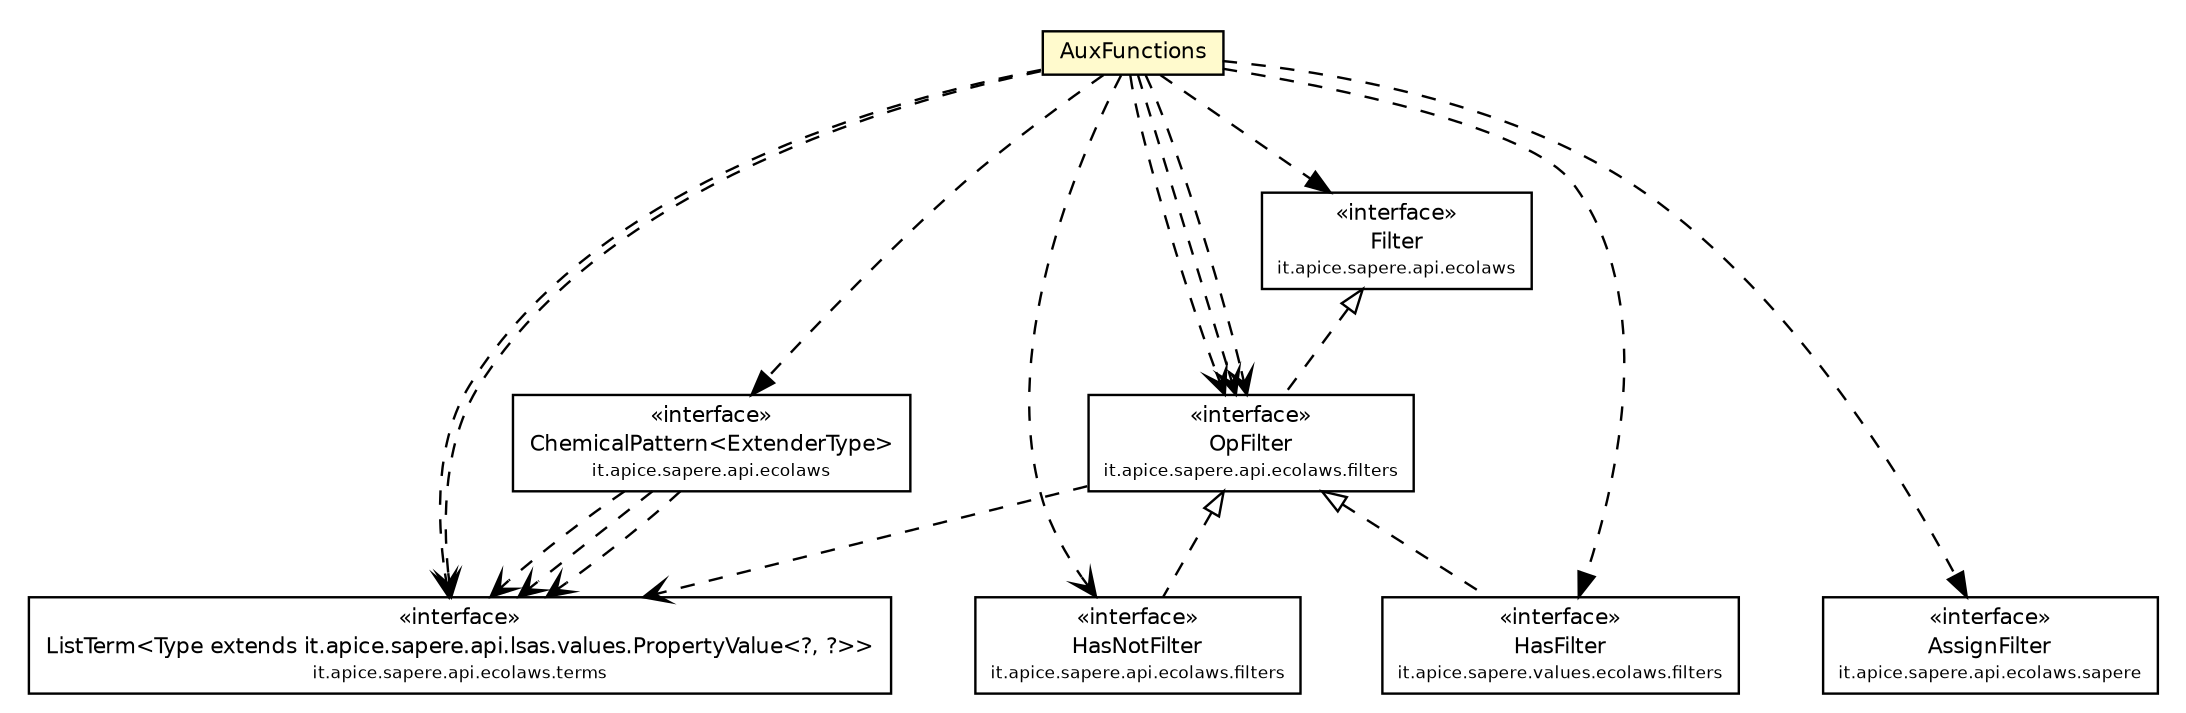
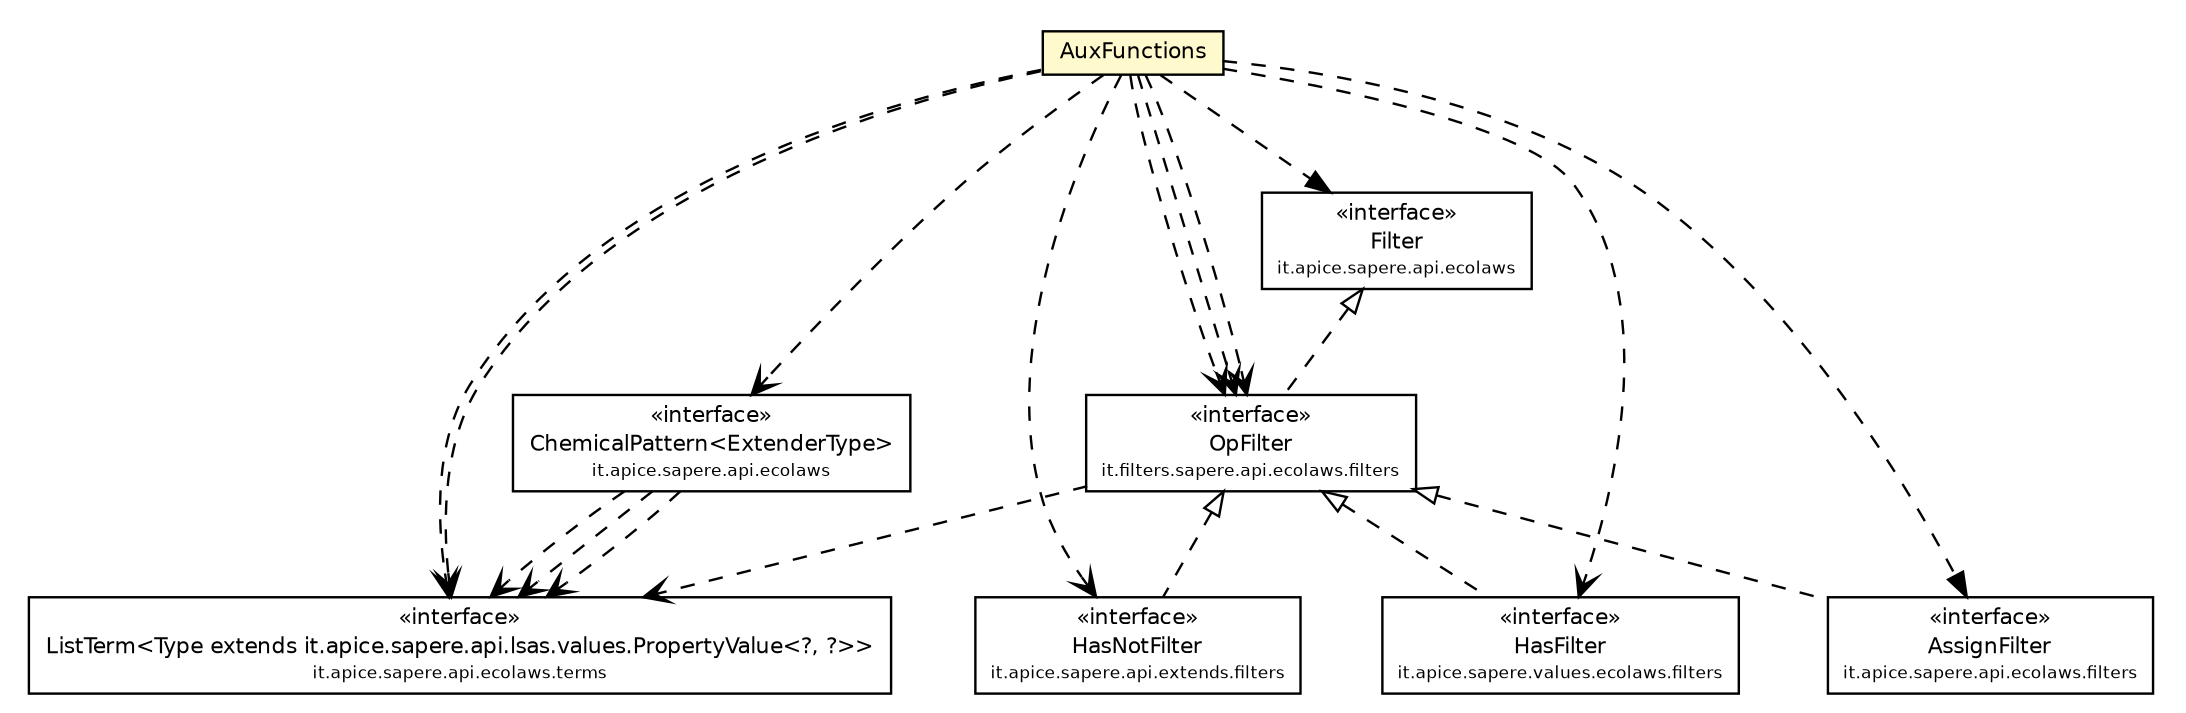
(1581, 197) -> (1581, 197)
(927, 216) -> (927, 216)
(1251, 471) -> (1251, 471)
none -> (1632, 547)
(1138, 673) -> (1138, 673)
(1990, 673) -> (1990, 673)
